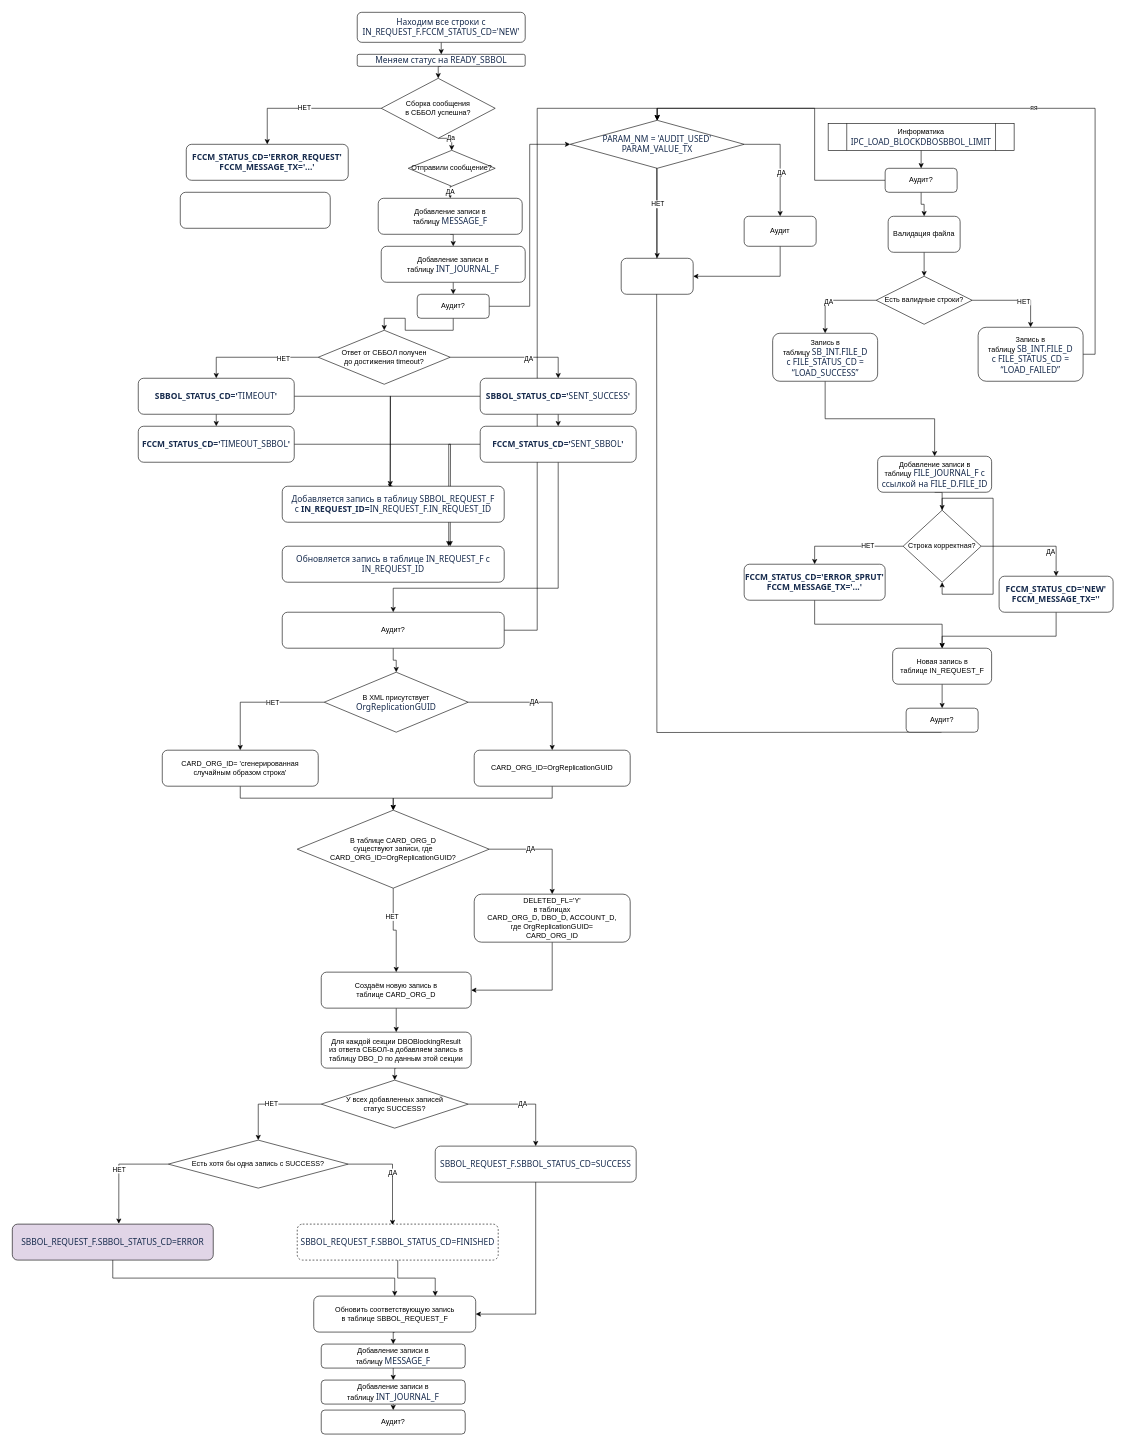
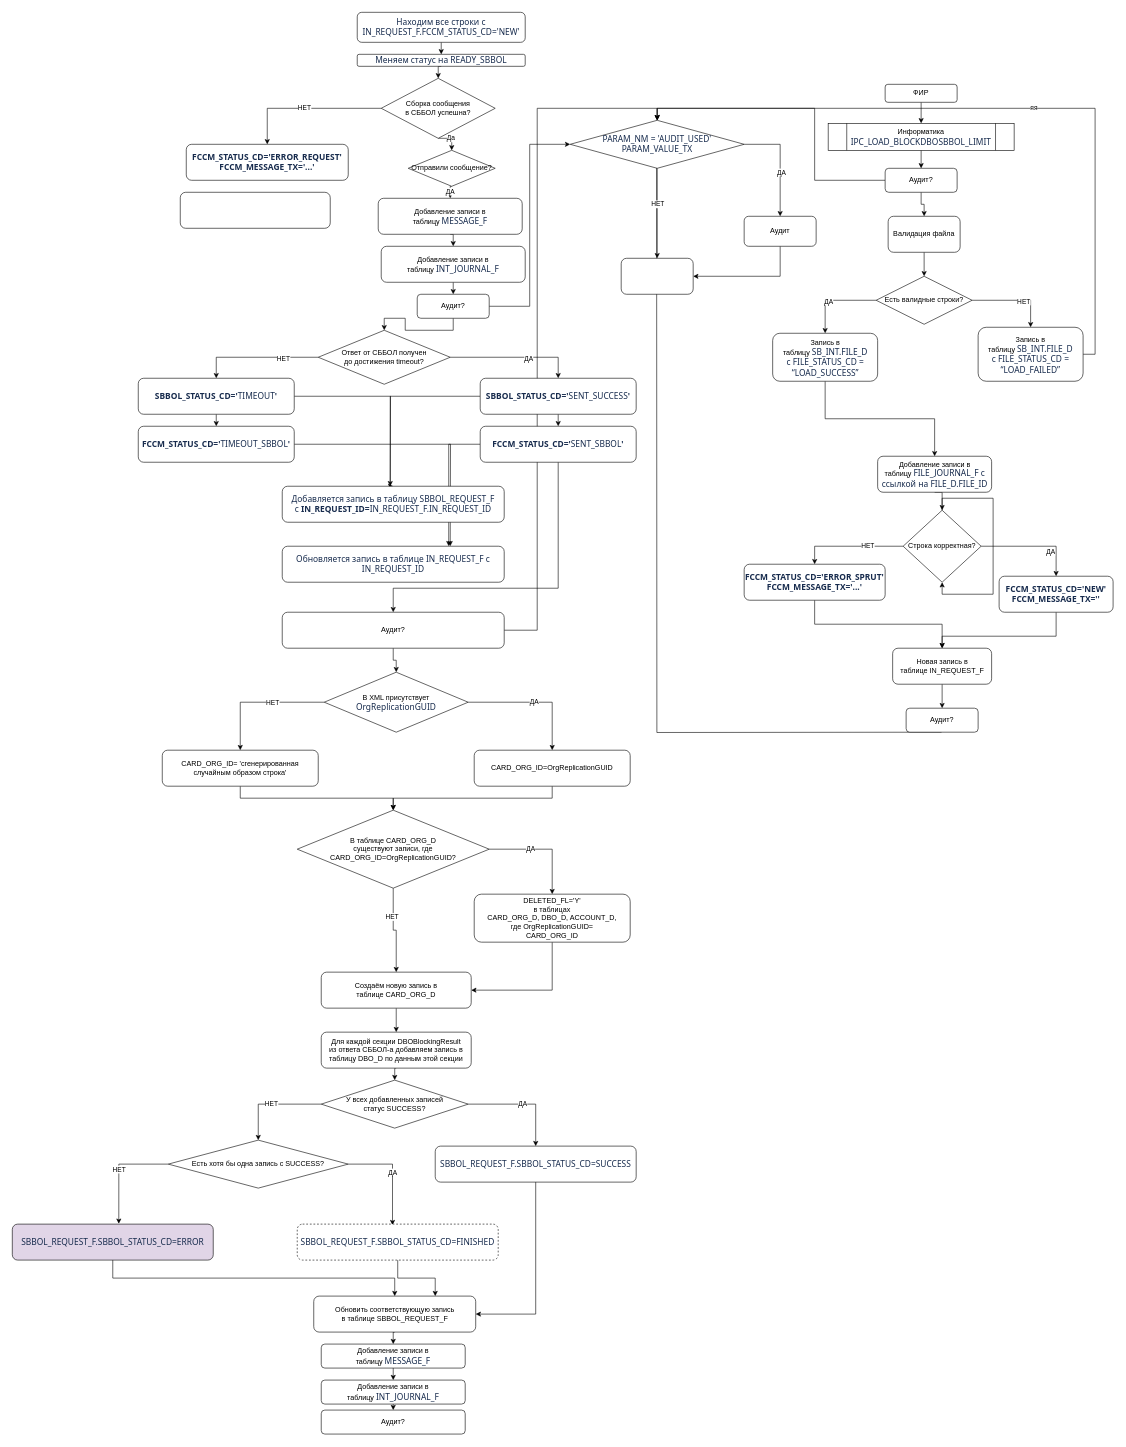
none -> (921, 93)
none -> (921, 117)
